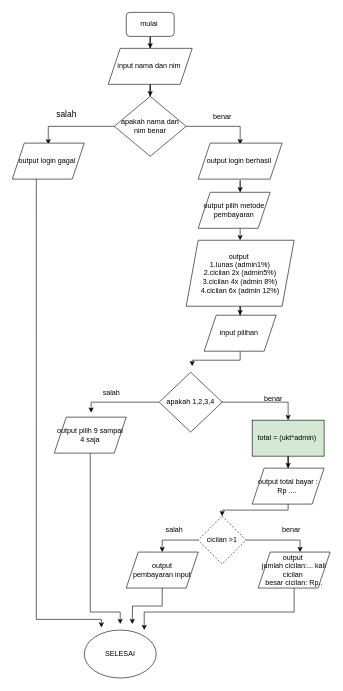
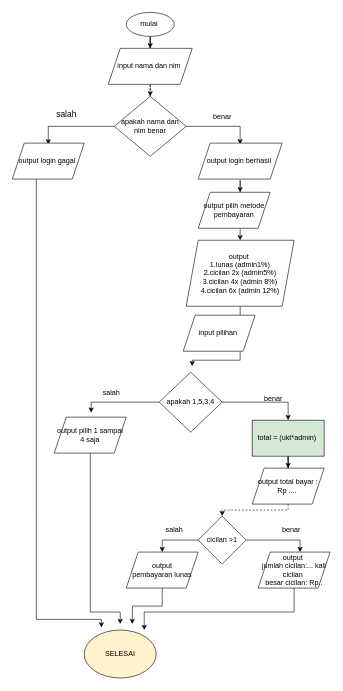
(150, 24) -> (150, 24)
(150, 92) -> (150, 92)
(240, 333) -> (219, 333)
(191, 402) -> (191, 402)
(90, 435) -> (90, 435)
(257, 510) -> (257, 510)
(222, 540) -> (222, 540)
(162, 570) -> (162, 570)
(120, 654) -> (120, 654)
